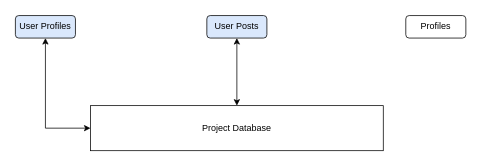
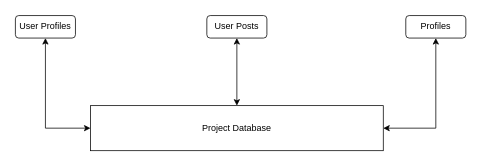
(45, 27) -> (45, 27)
(237, 27) -> (237, 27)
none -> (435, 86)
